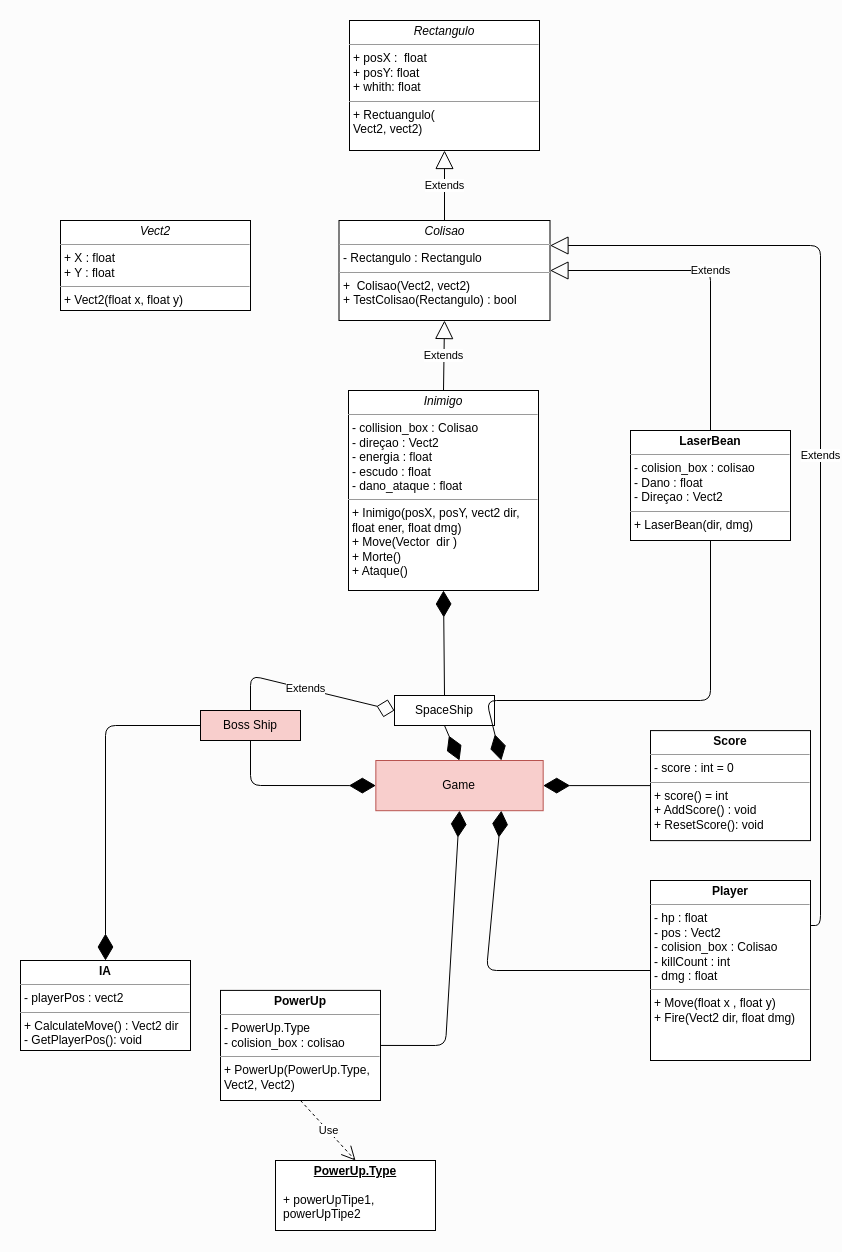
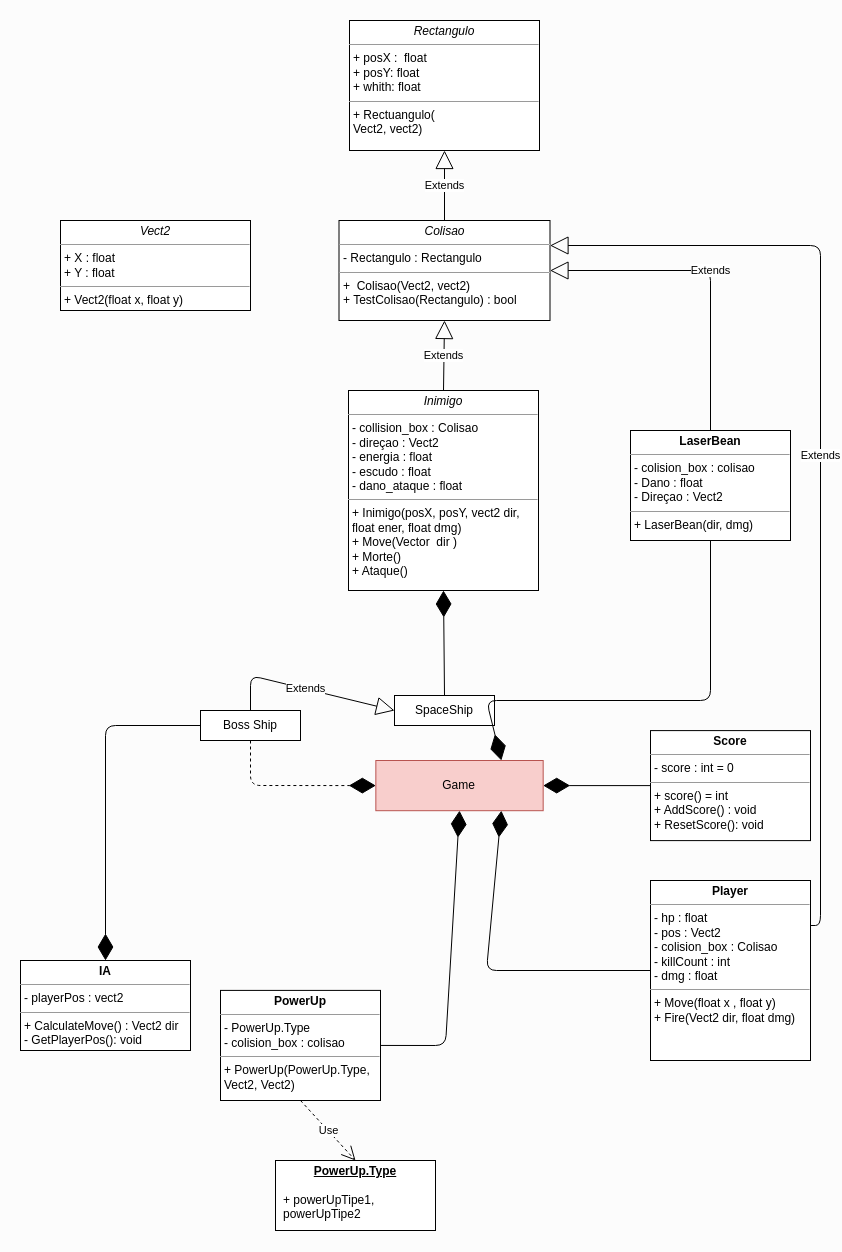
(375, 706) -> (375, 706)
(251, 726) -> (251, 726)
(447, 731) -> none
(282, 786) -> (282, 786)
